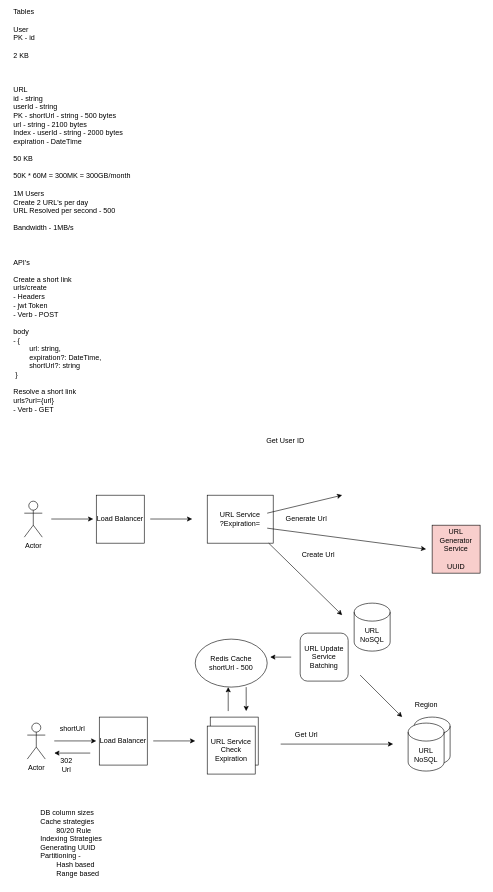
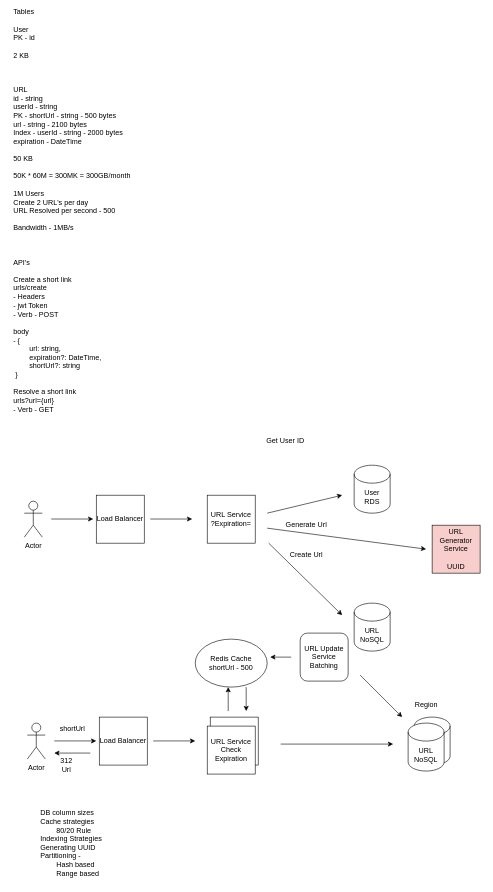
none -> (372, 489)
(240, 519) -> (231, 519)
(306, 519) -> (306, 525)
(318, 555) -> (306, 555)
(306, 735) -> none
(67, 765) -> (67, 765)
